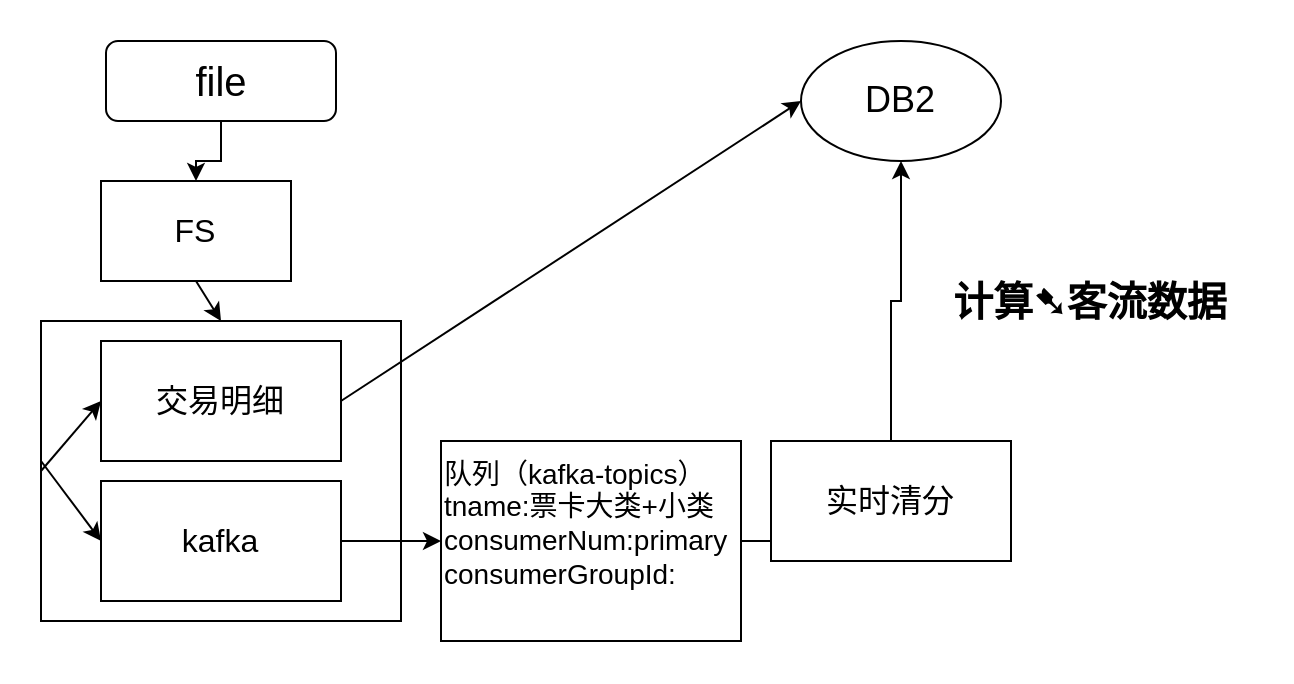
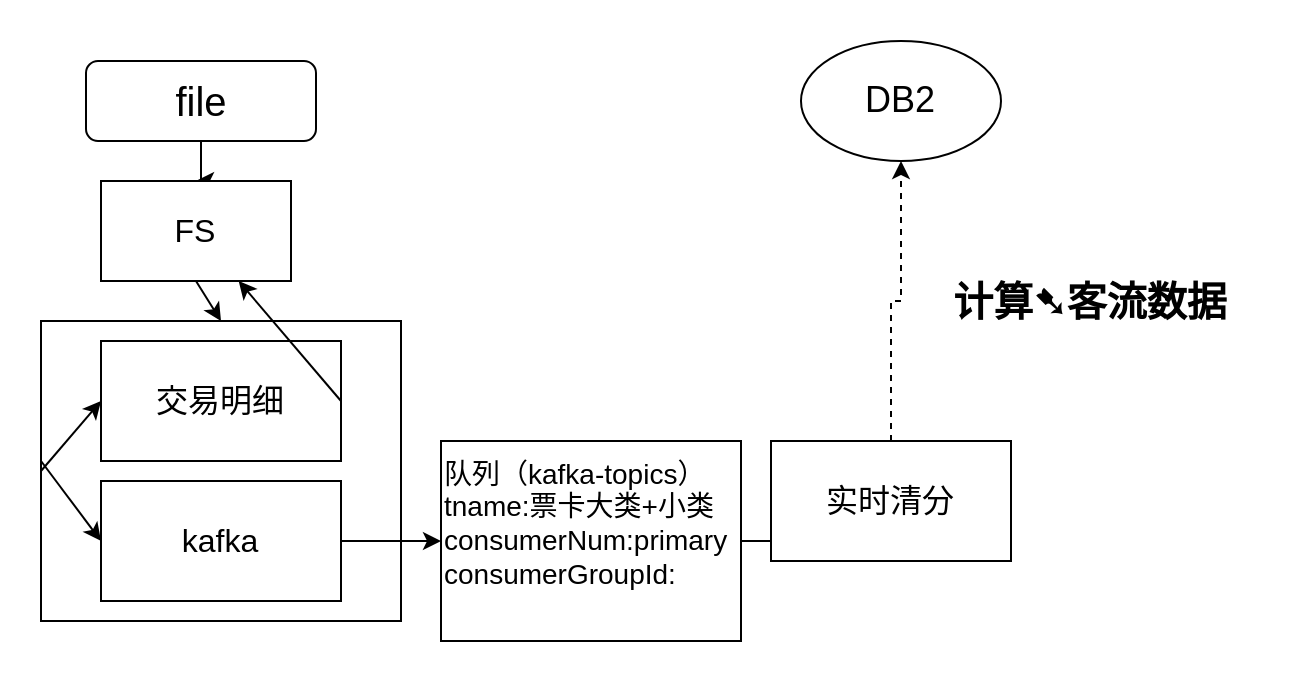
(221, 81) -> (201, 101)
(566, 254) -> (294, 346)
(892, 301) -> (892, 301)
